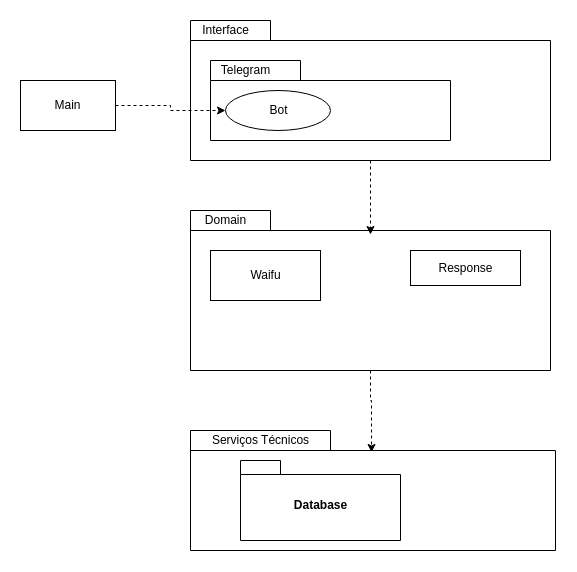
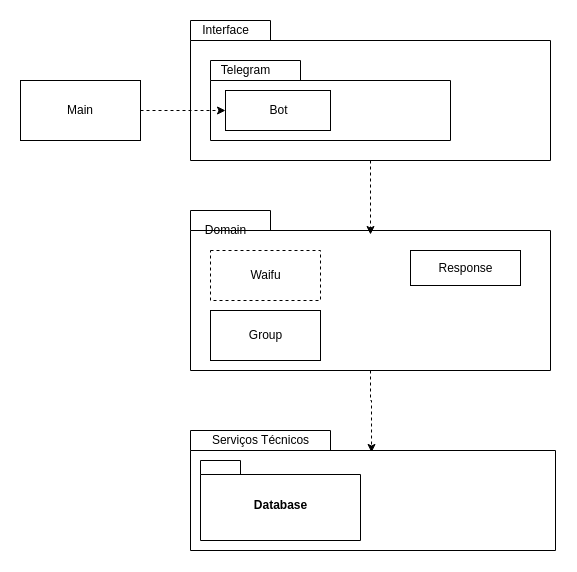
(68, 106) -> (81, 111)
(278, 111) -> (278, 111)
(226, 221) -> (226, 231)
(266, 276) -> (266, 276)
none -> (266, 336)
(321, 501) -> (281, 501)
